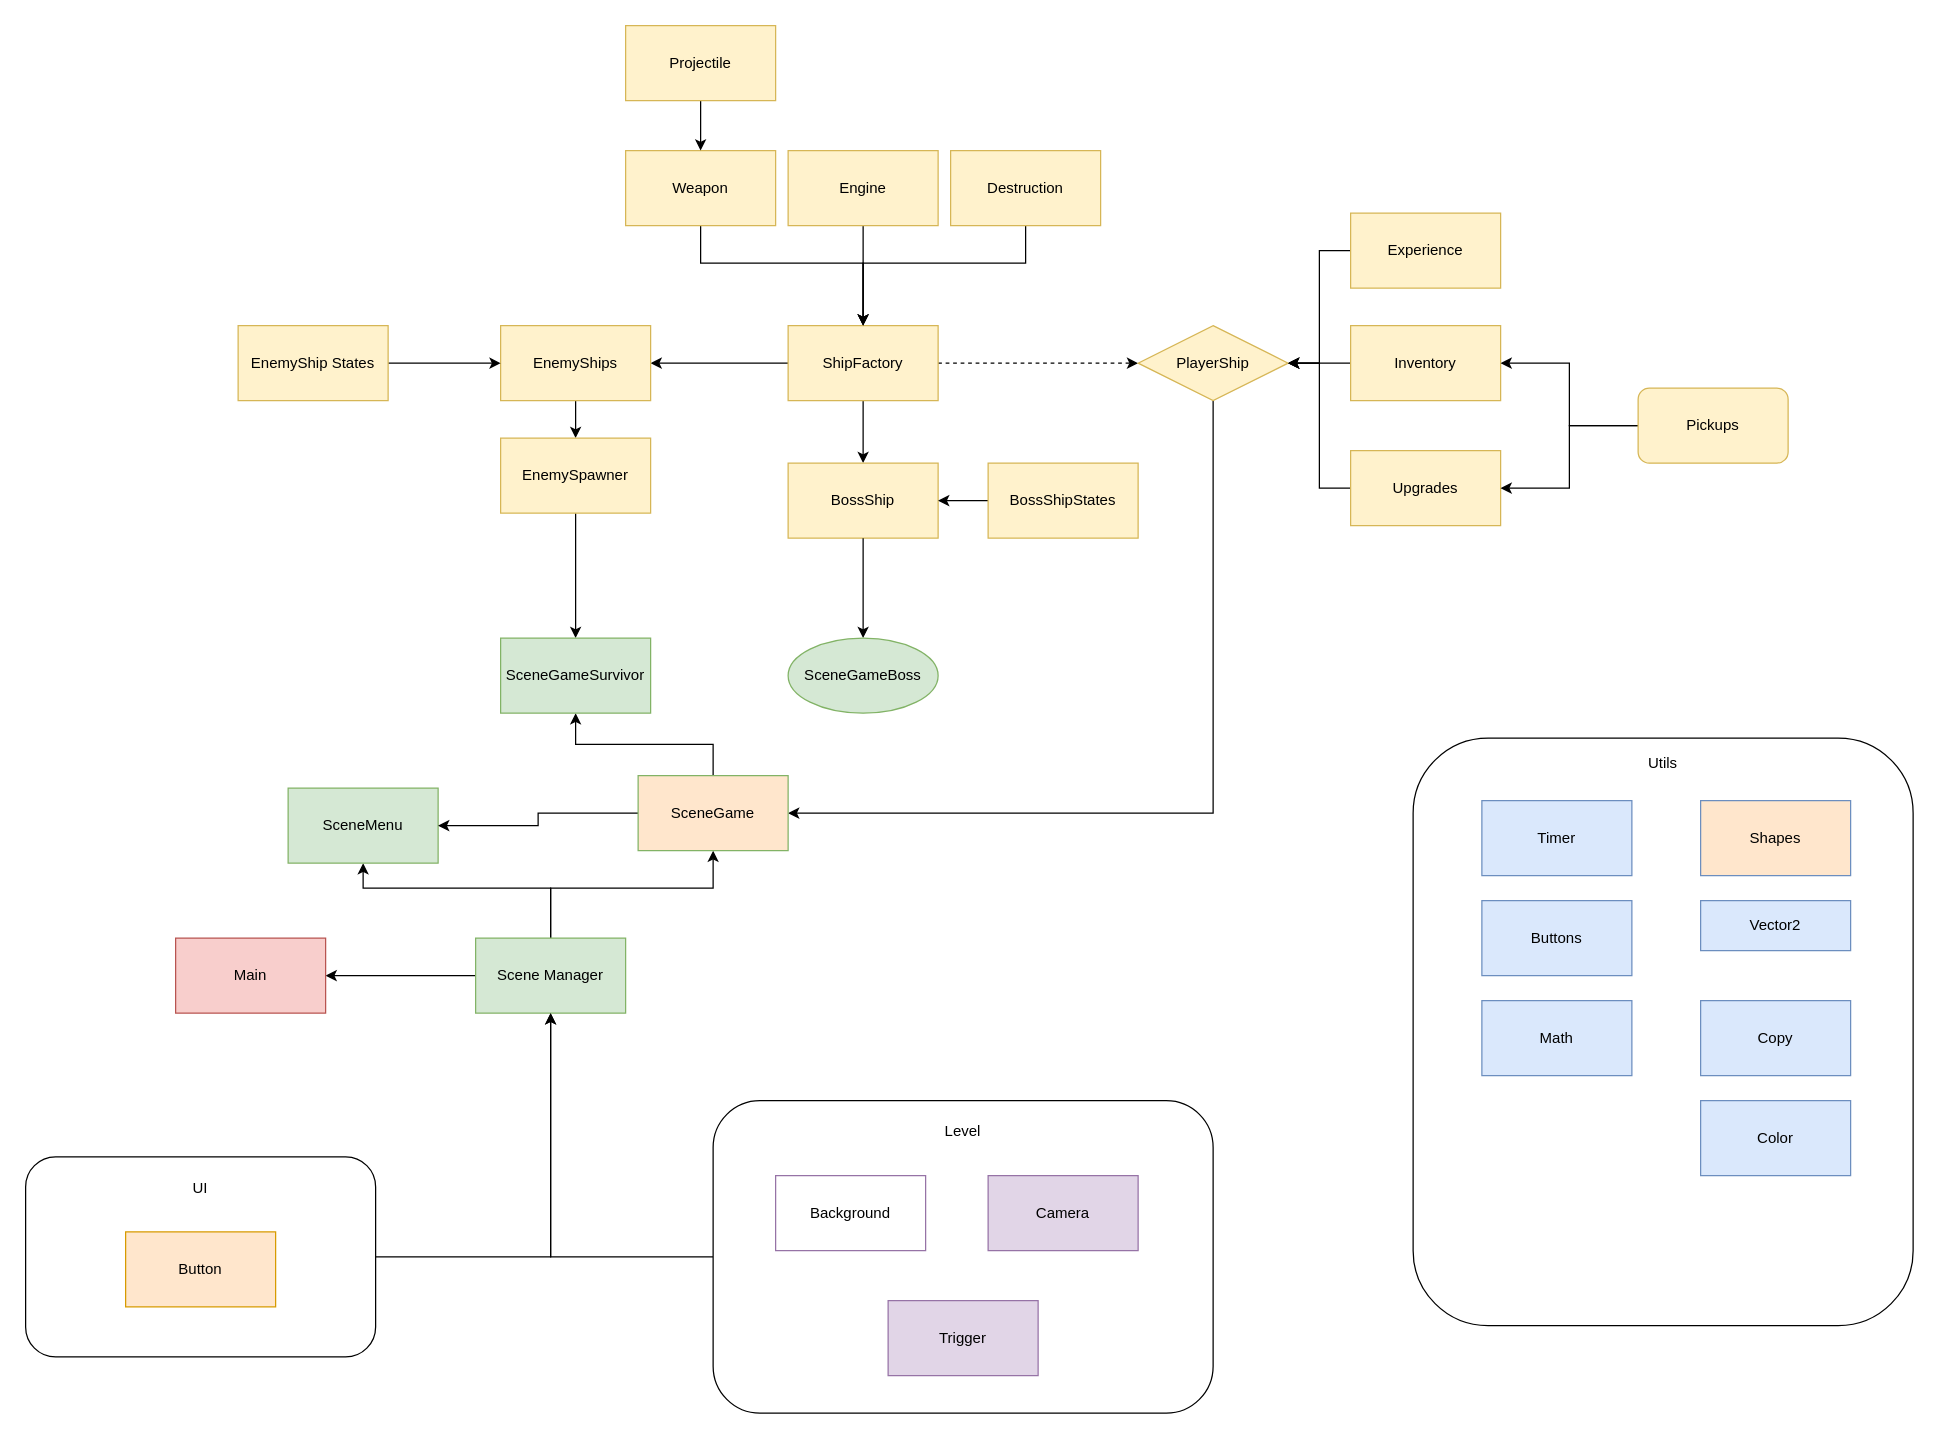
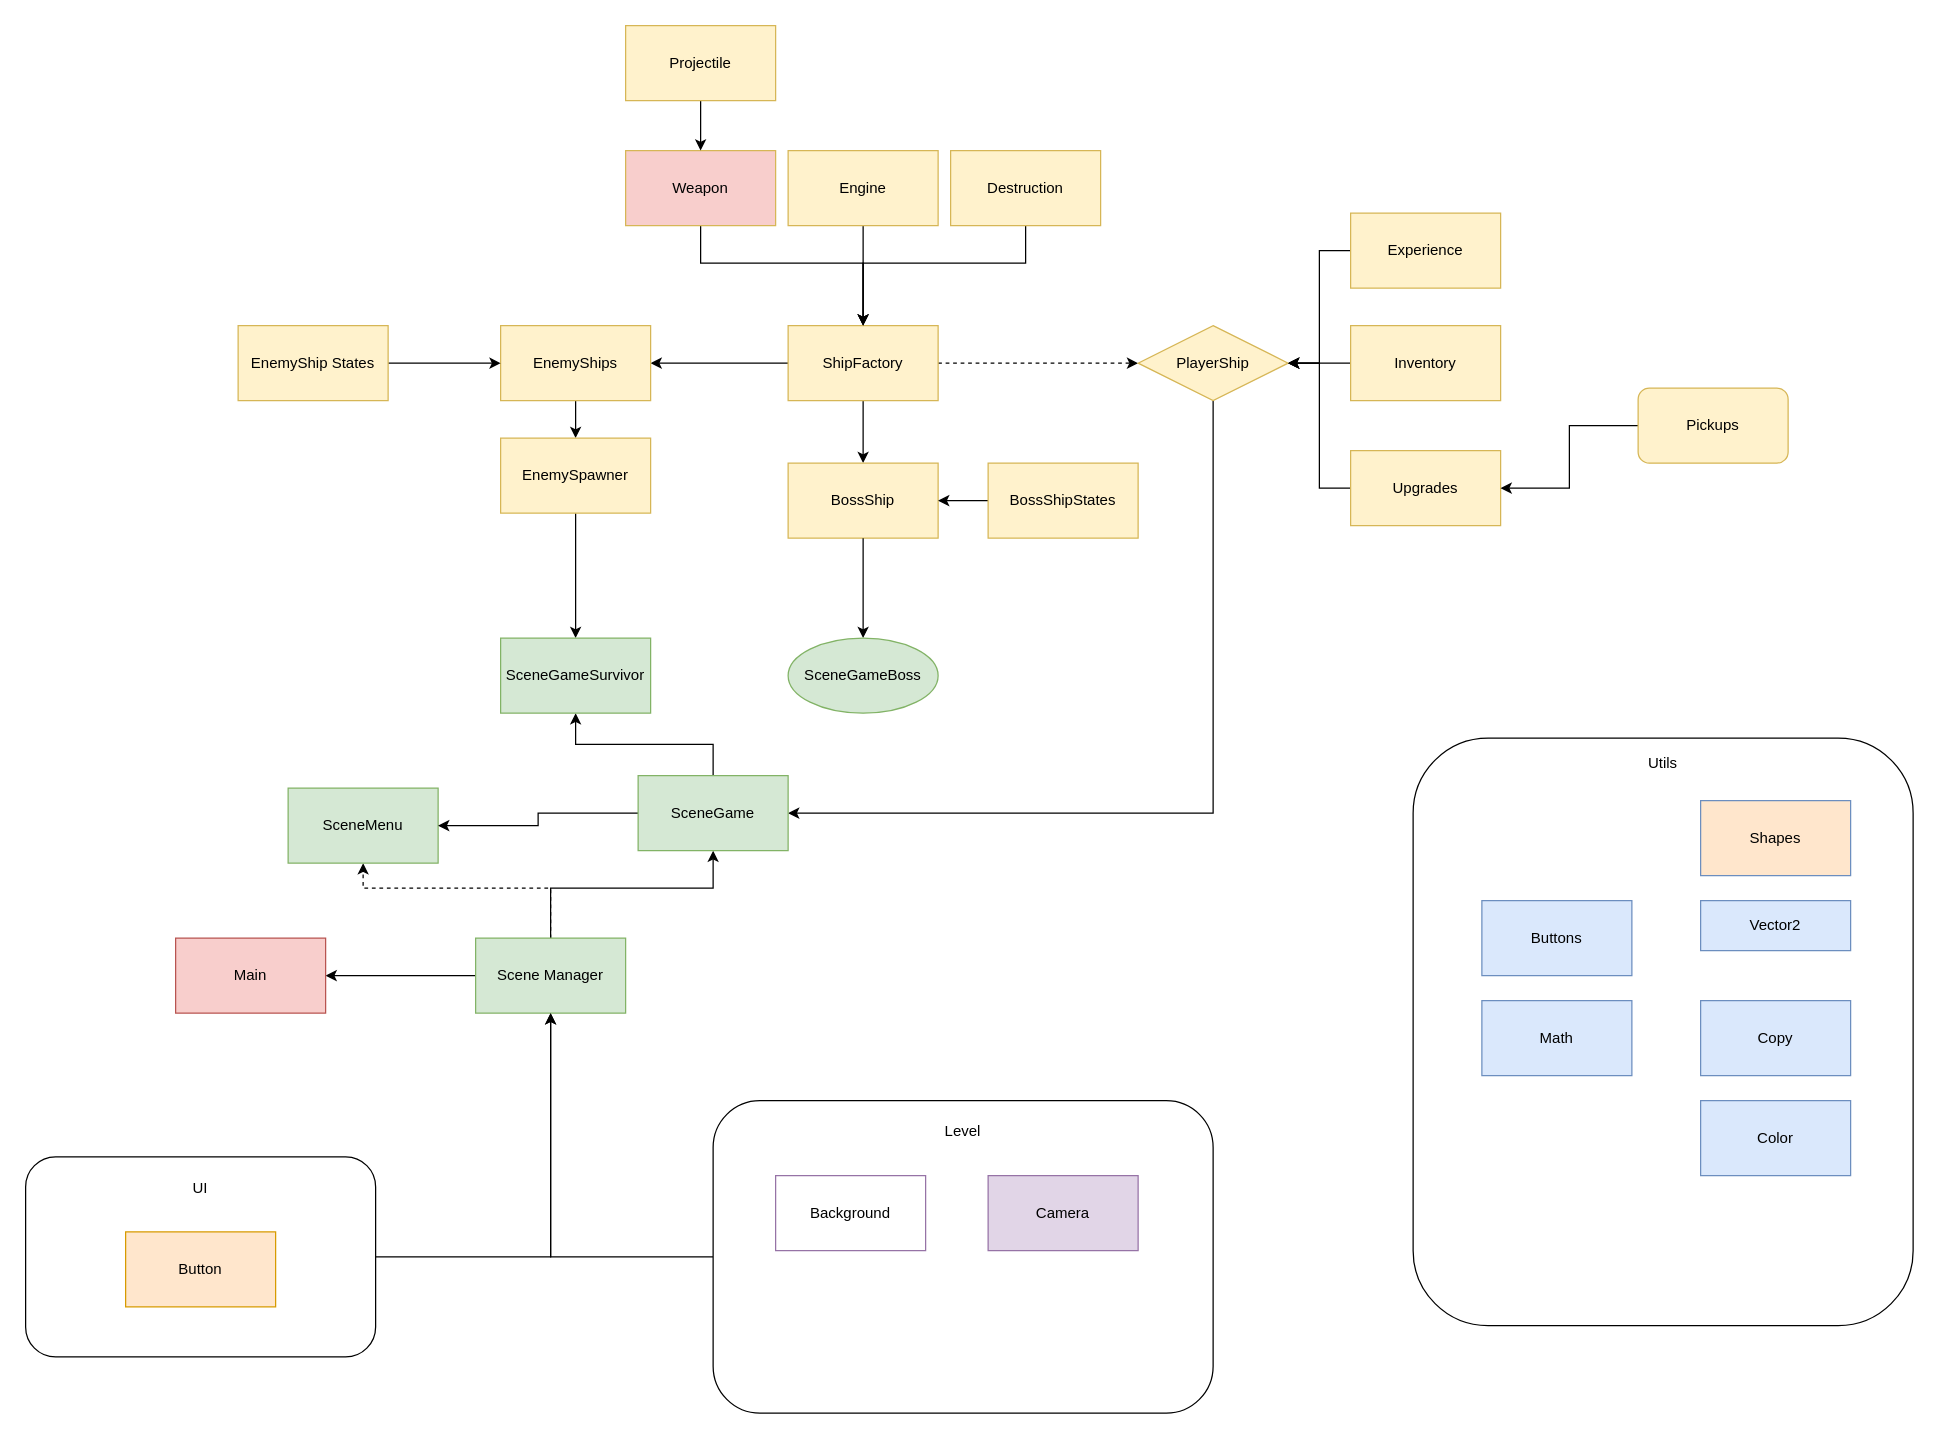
(701, 188) -> (701, 188)
(1568, 363) -> none
(713, 813) -> (713, 813)
(1557, 838) -> none
(446, 888) -> (446, 888)
(963, 1338) -> none
